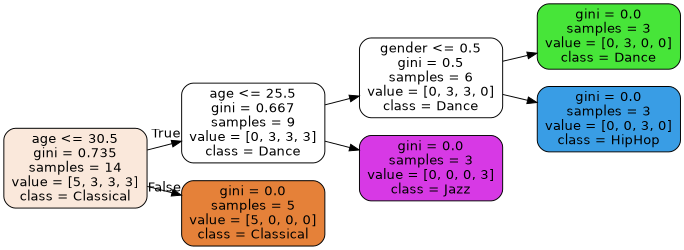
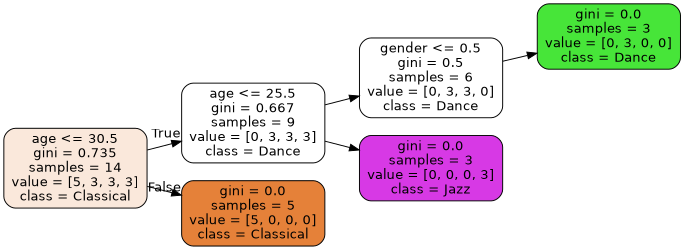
(609, 119) -> none
